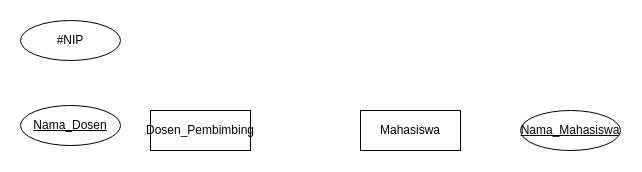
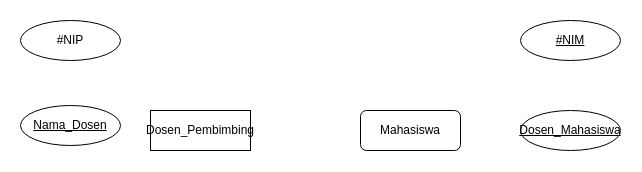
none -> (571, 41)
(411, 131) -> (411, 131)
(571, 131) -> (571, 131)
